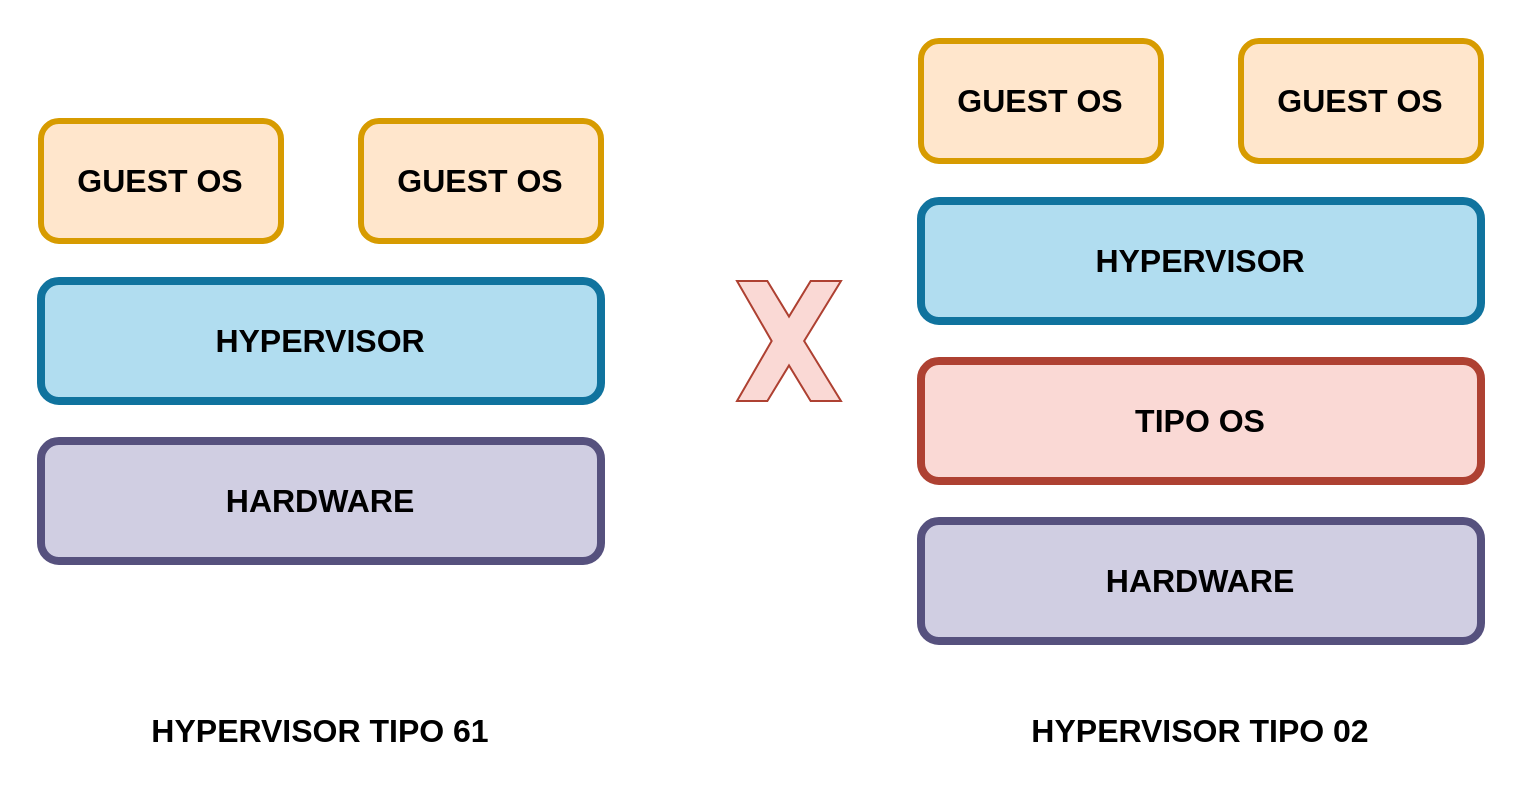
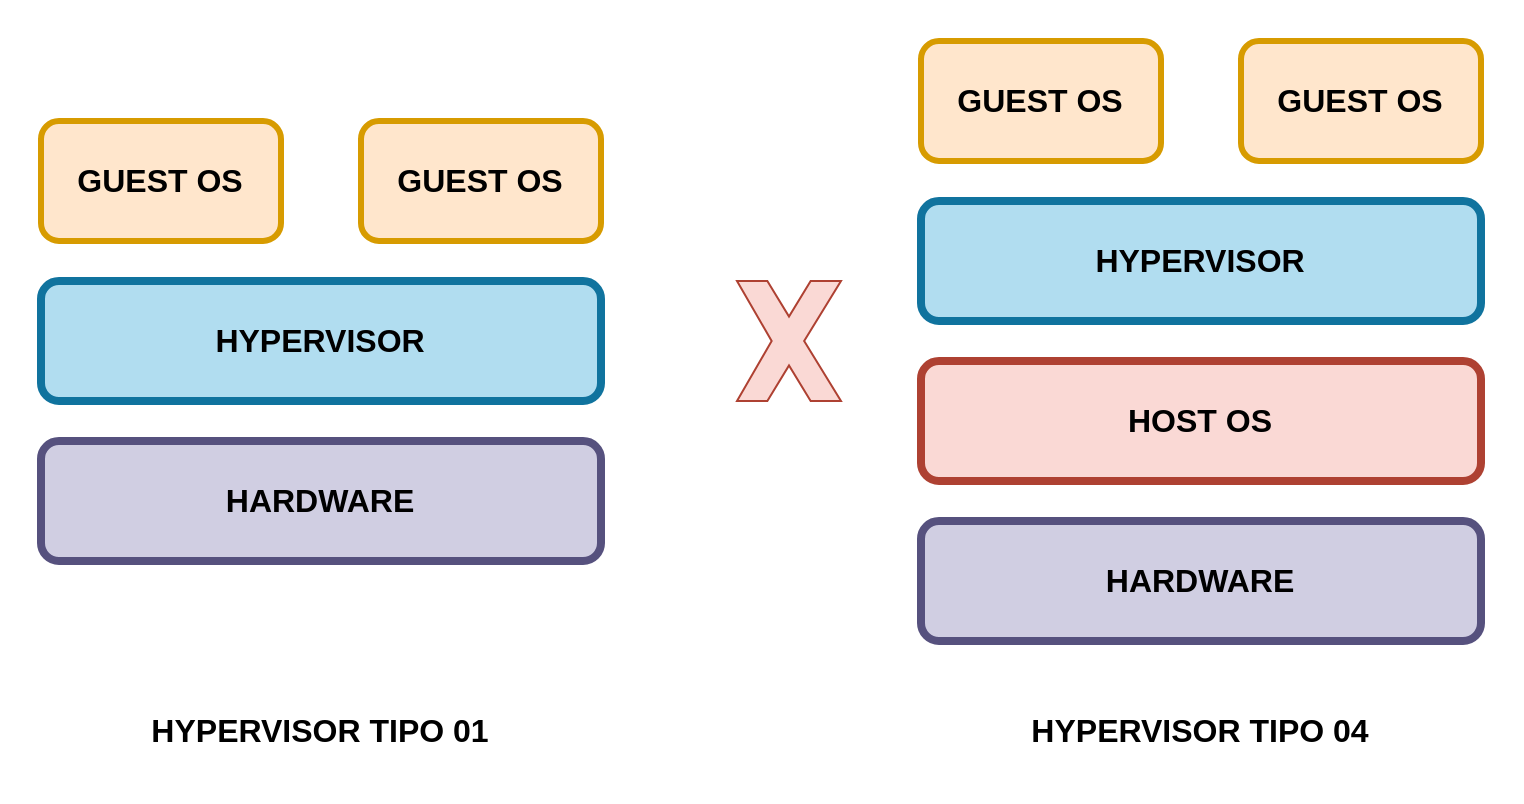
(1201, 421) -> (1201, 421)
(321, 731) -> (321, 731)
(1201, 731) -> (1201, 731)
